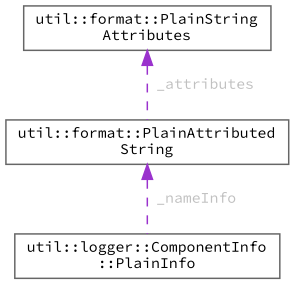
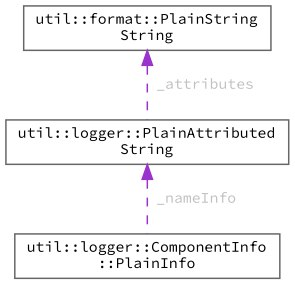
(147, 28) -> (147, 28)
(147, 142) -> (147, 142)
